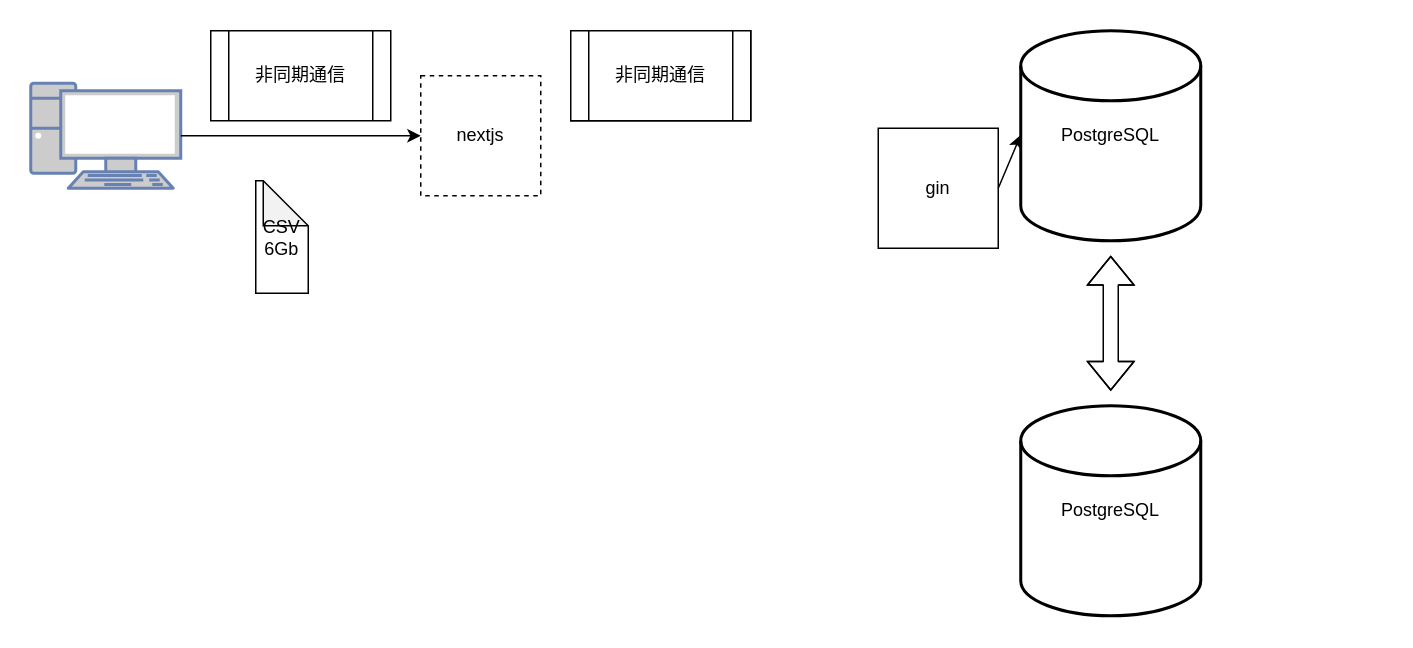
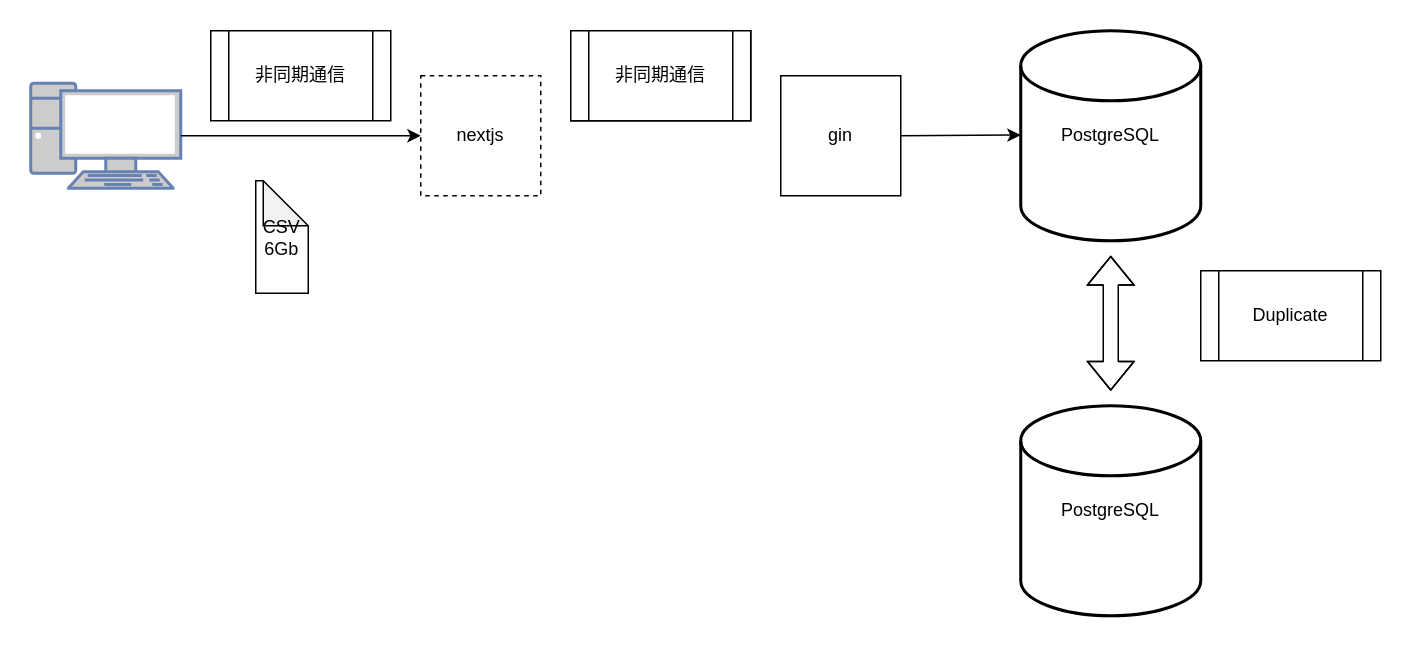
(938, 188) -> (841, 136)
none -> (1291, 316)
